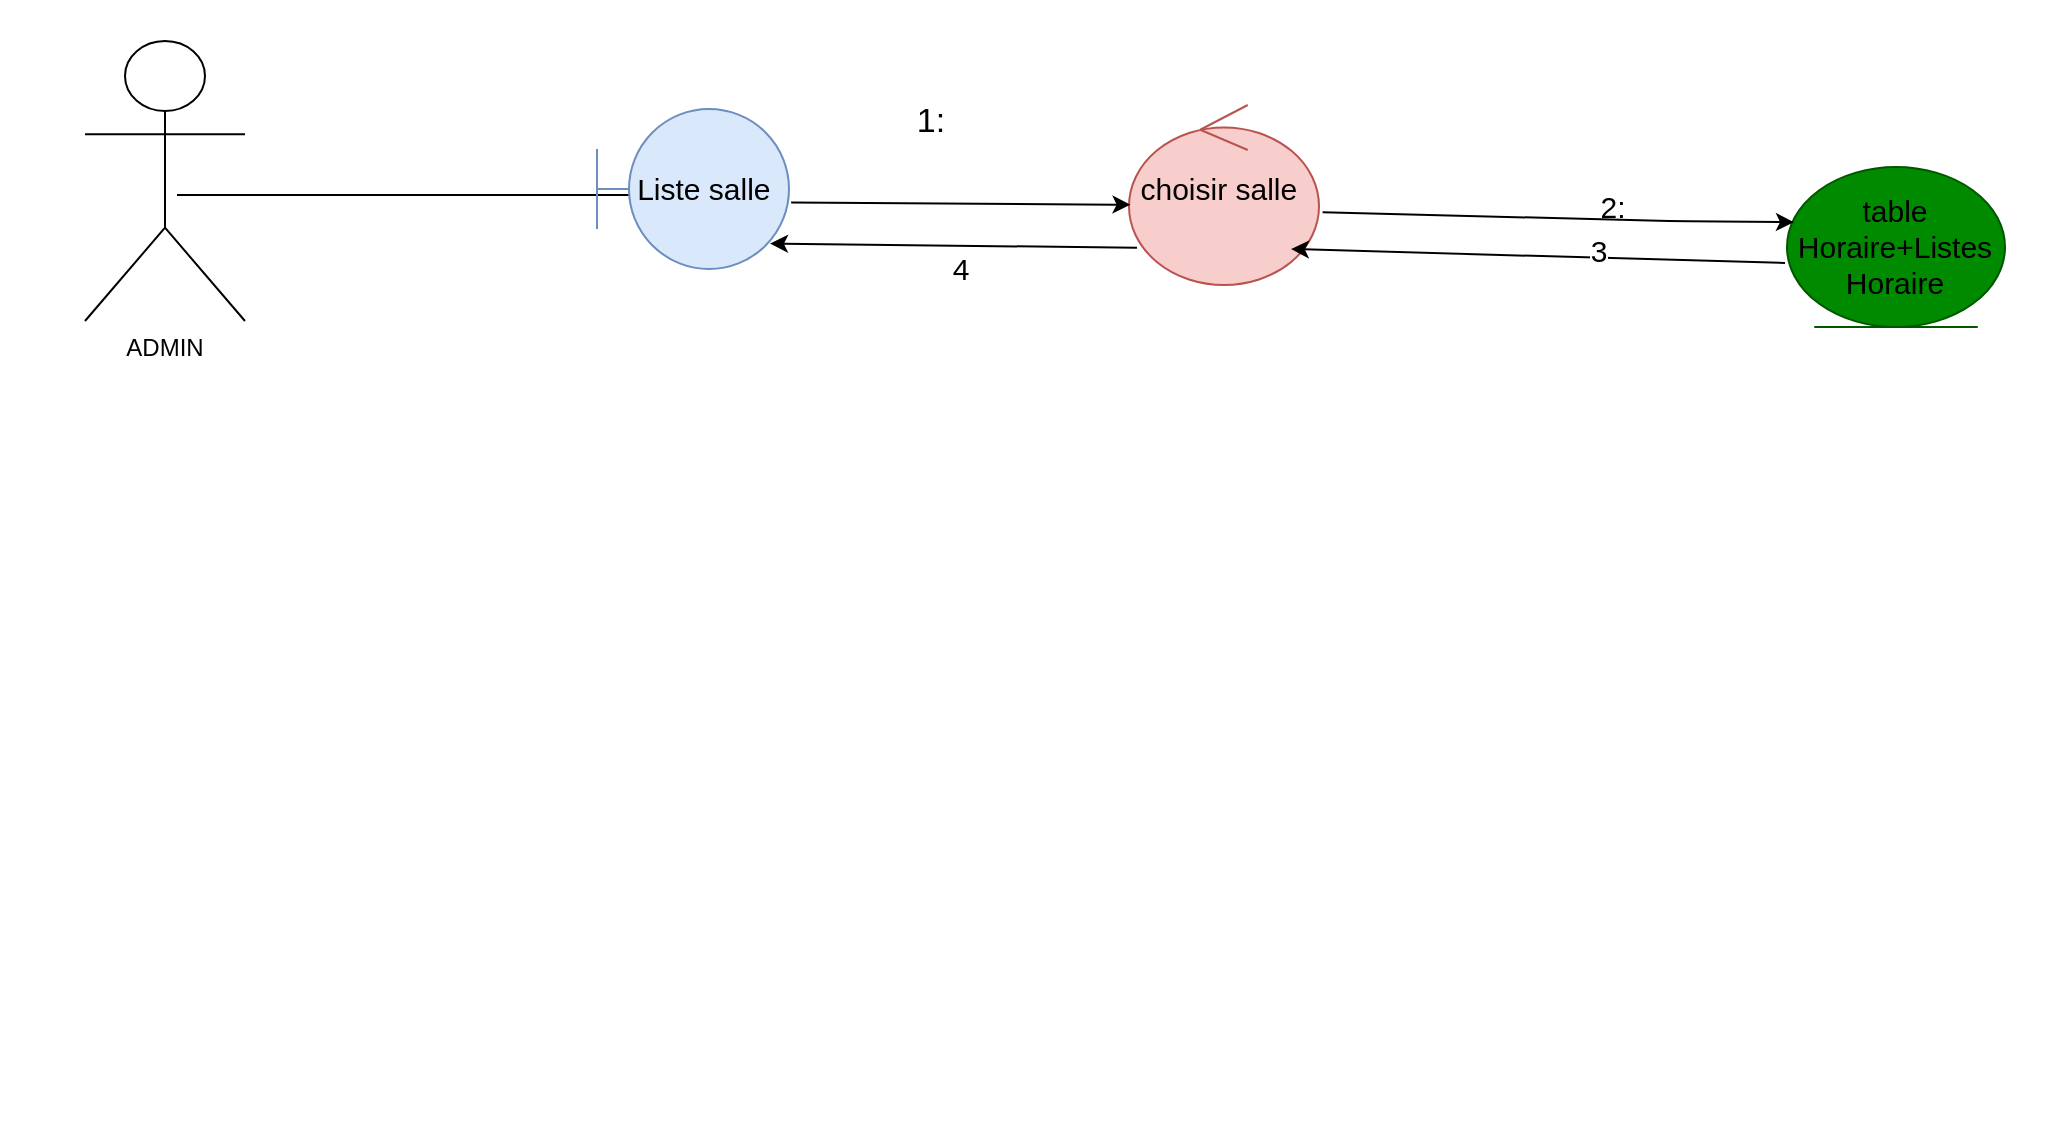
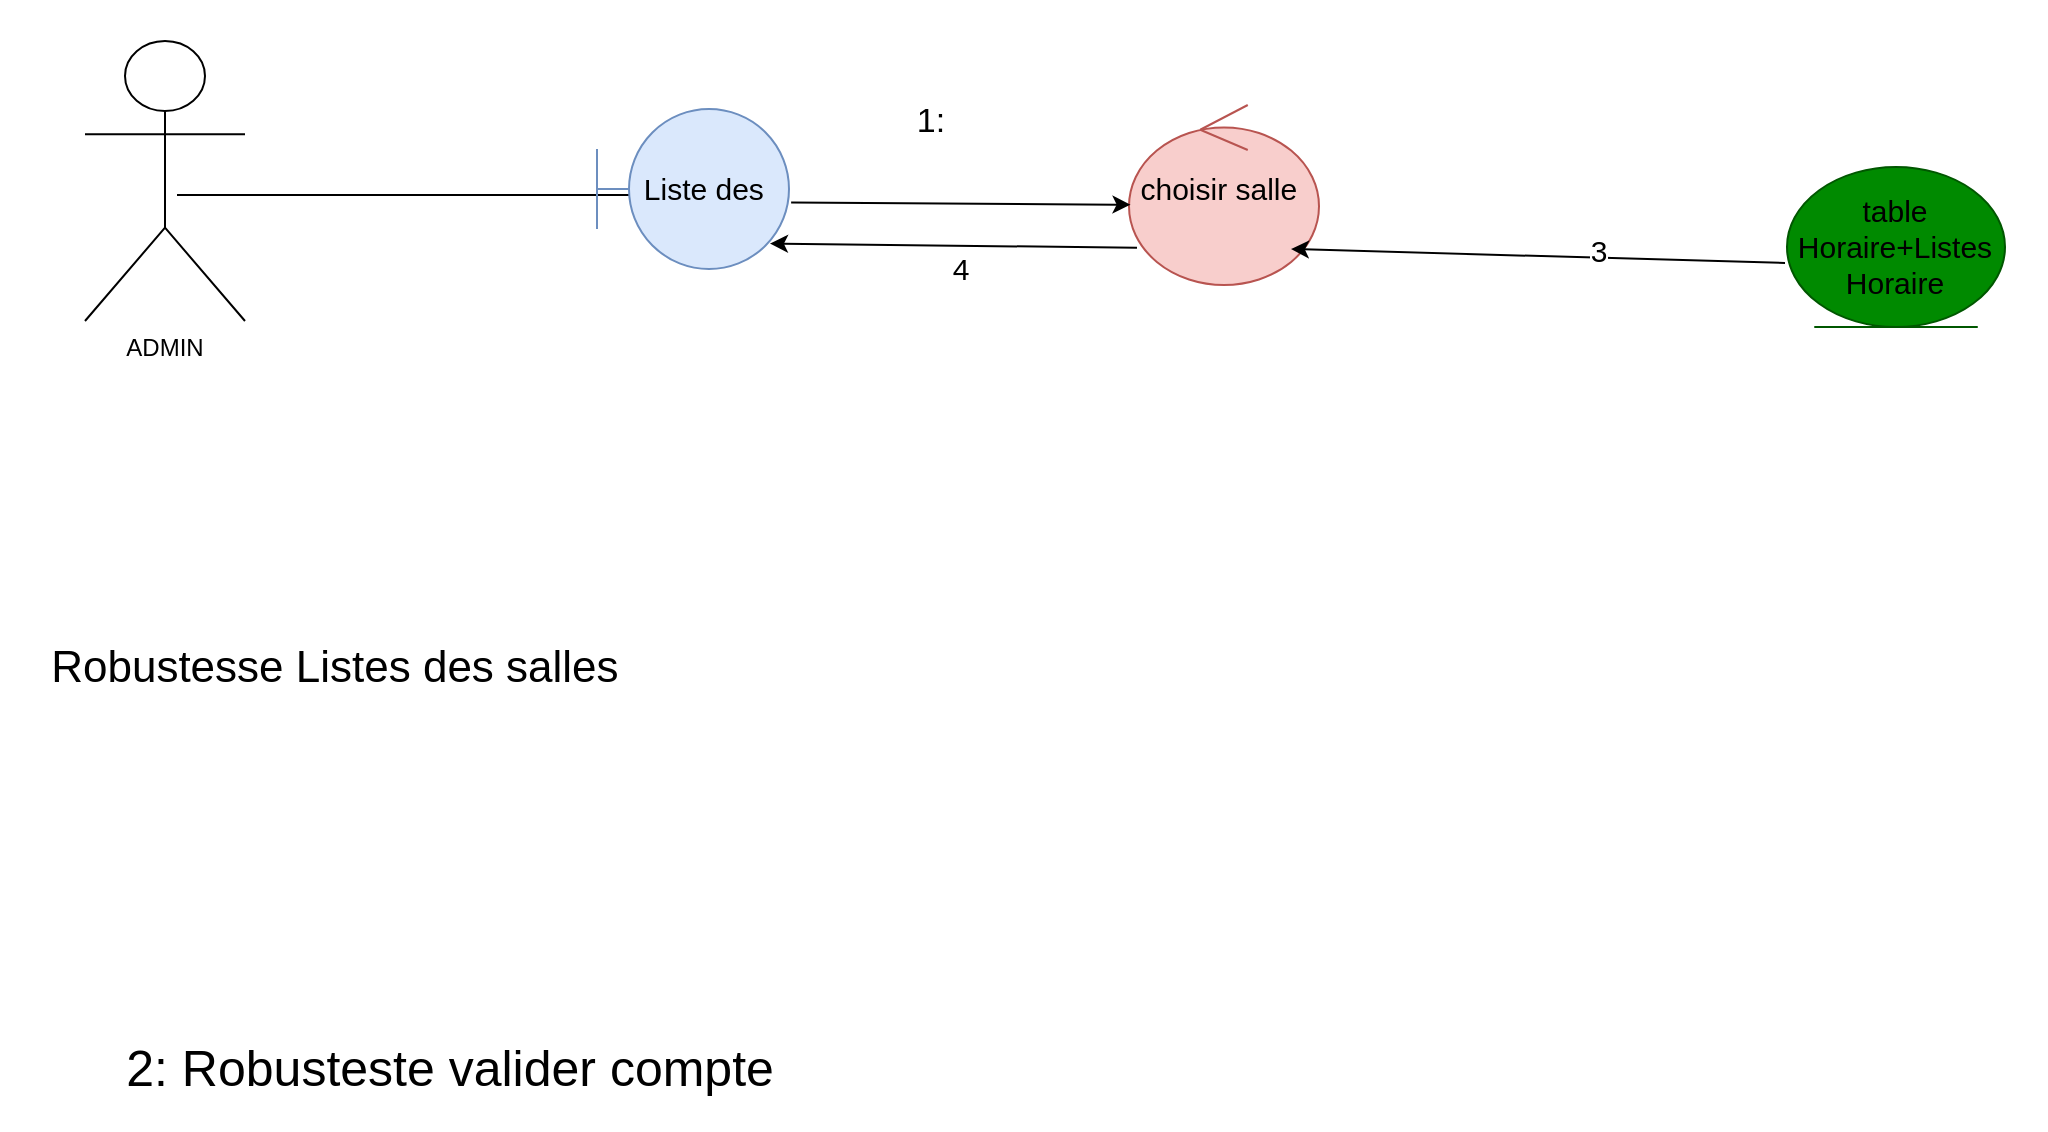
(709, 189) -> (709, 189)
(1612, 206) -> none
(1552, 218) -> none
none -> (341, 669)
none -> (456, 1067)
